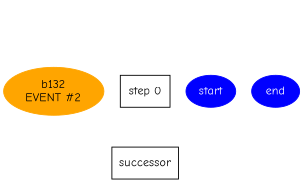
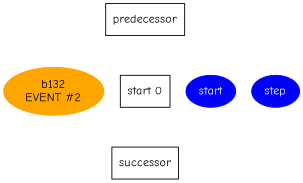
none -> (145, 20)
(145, 91) -> (145, 91)
(276, 91) -> (276, 91)
